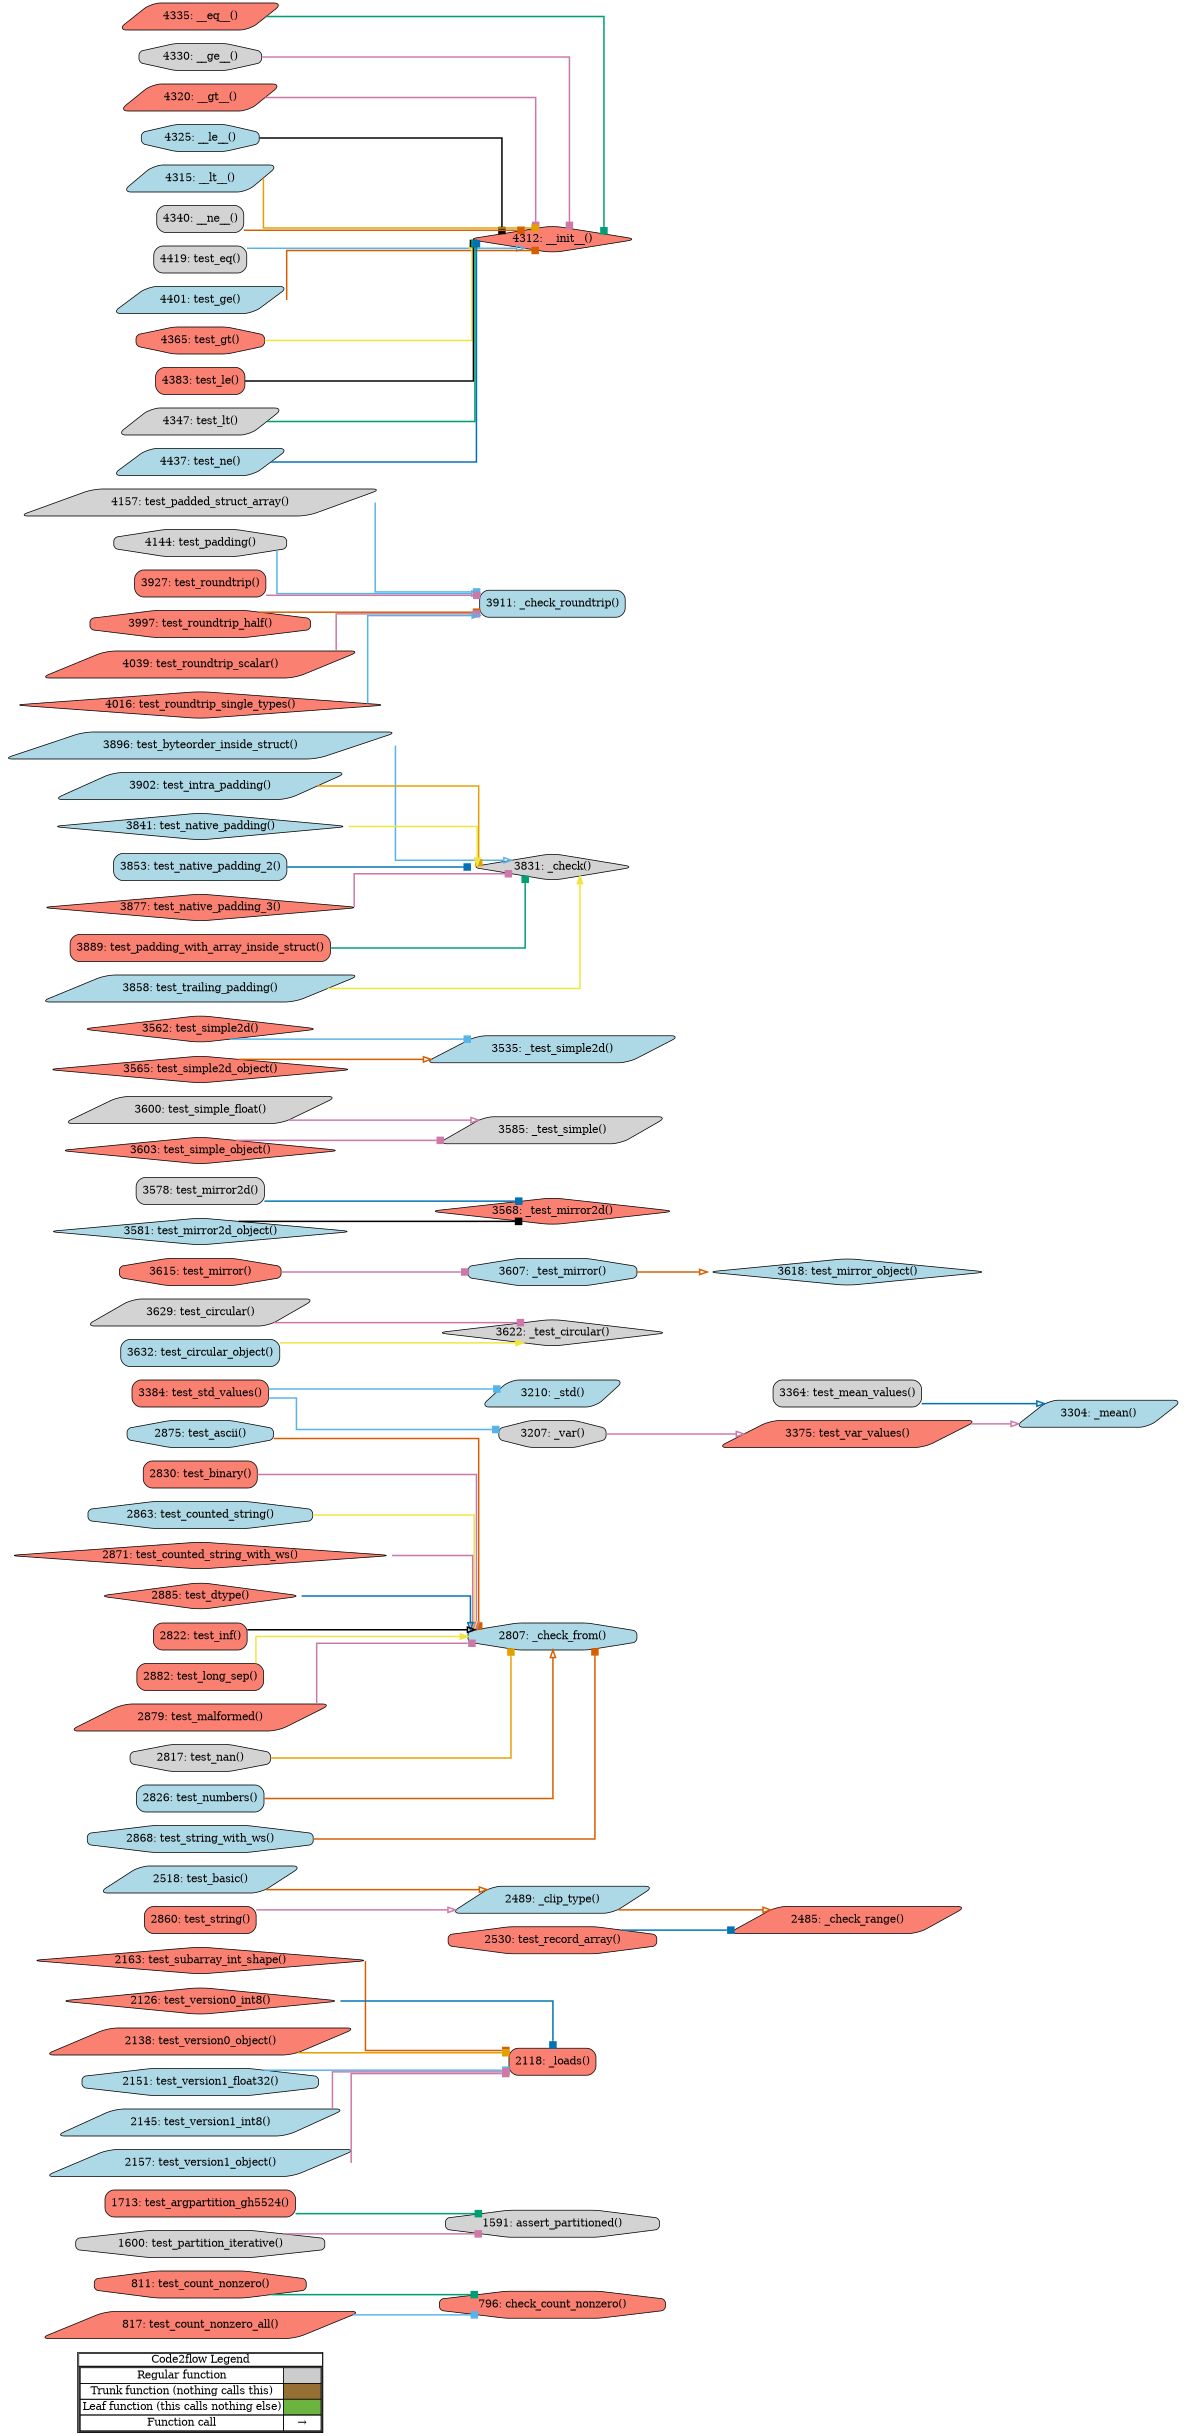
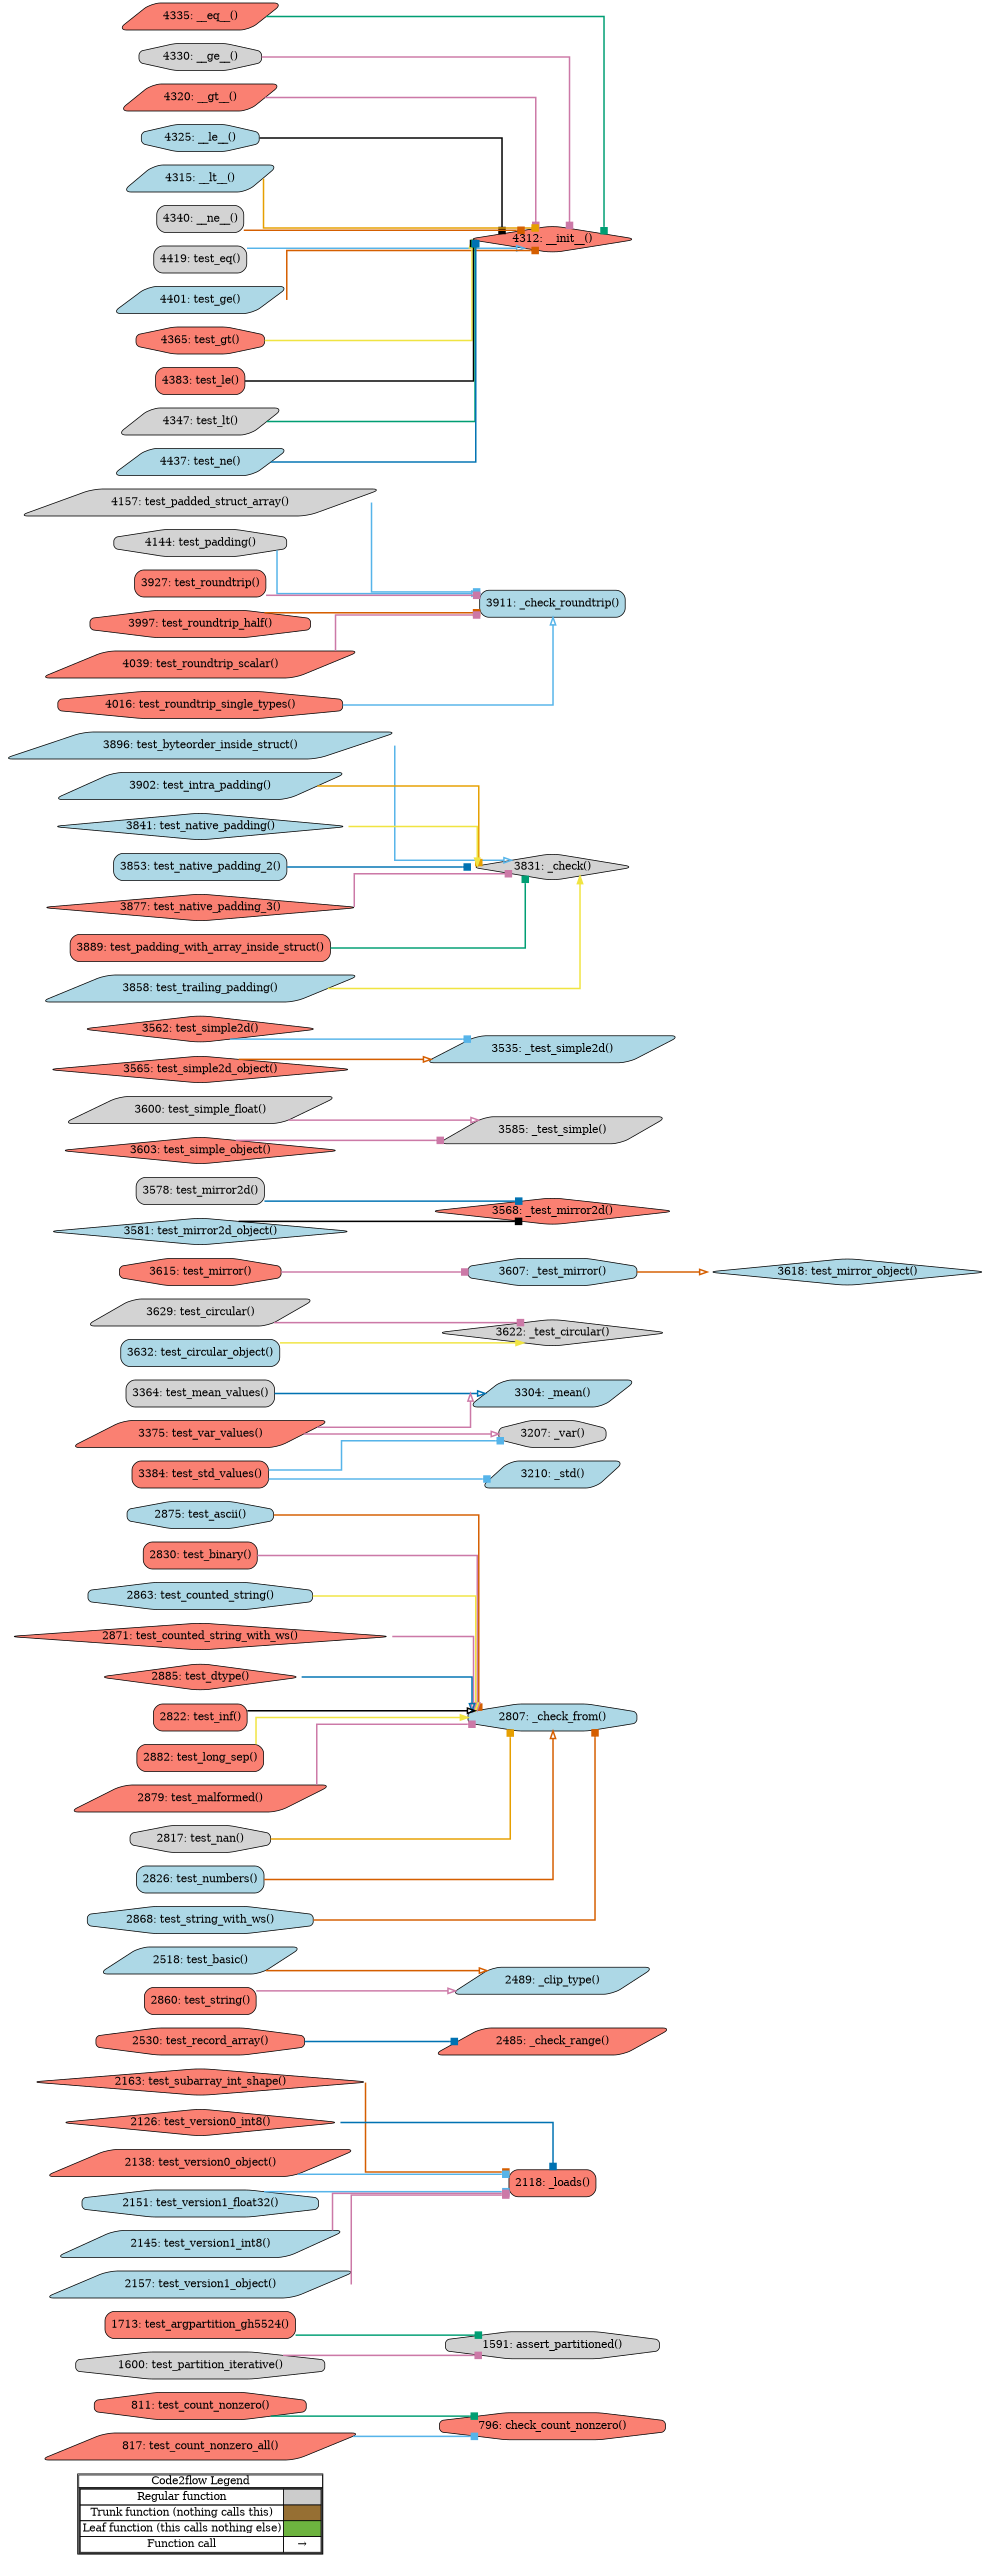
(200, 705) -> (200, 705)
(671, 1434) -> (398, 1434)
(691, 1910) -> none
(359, 2053) -> (359, 2174)
